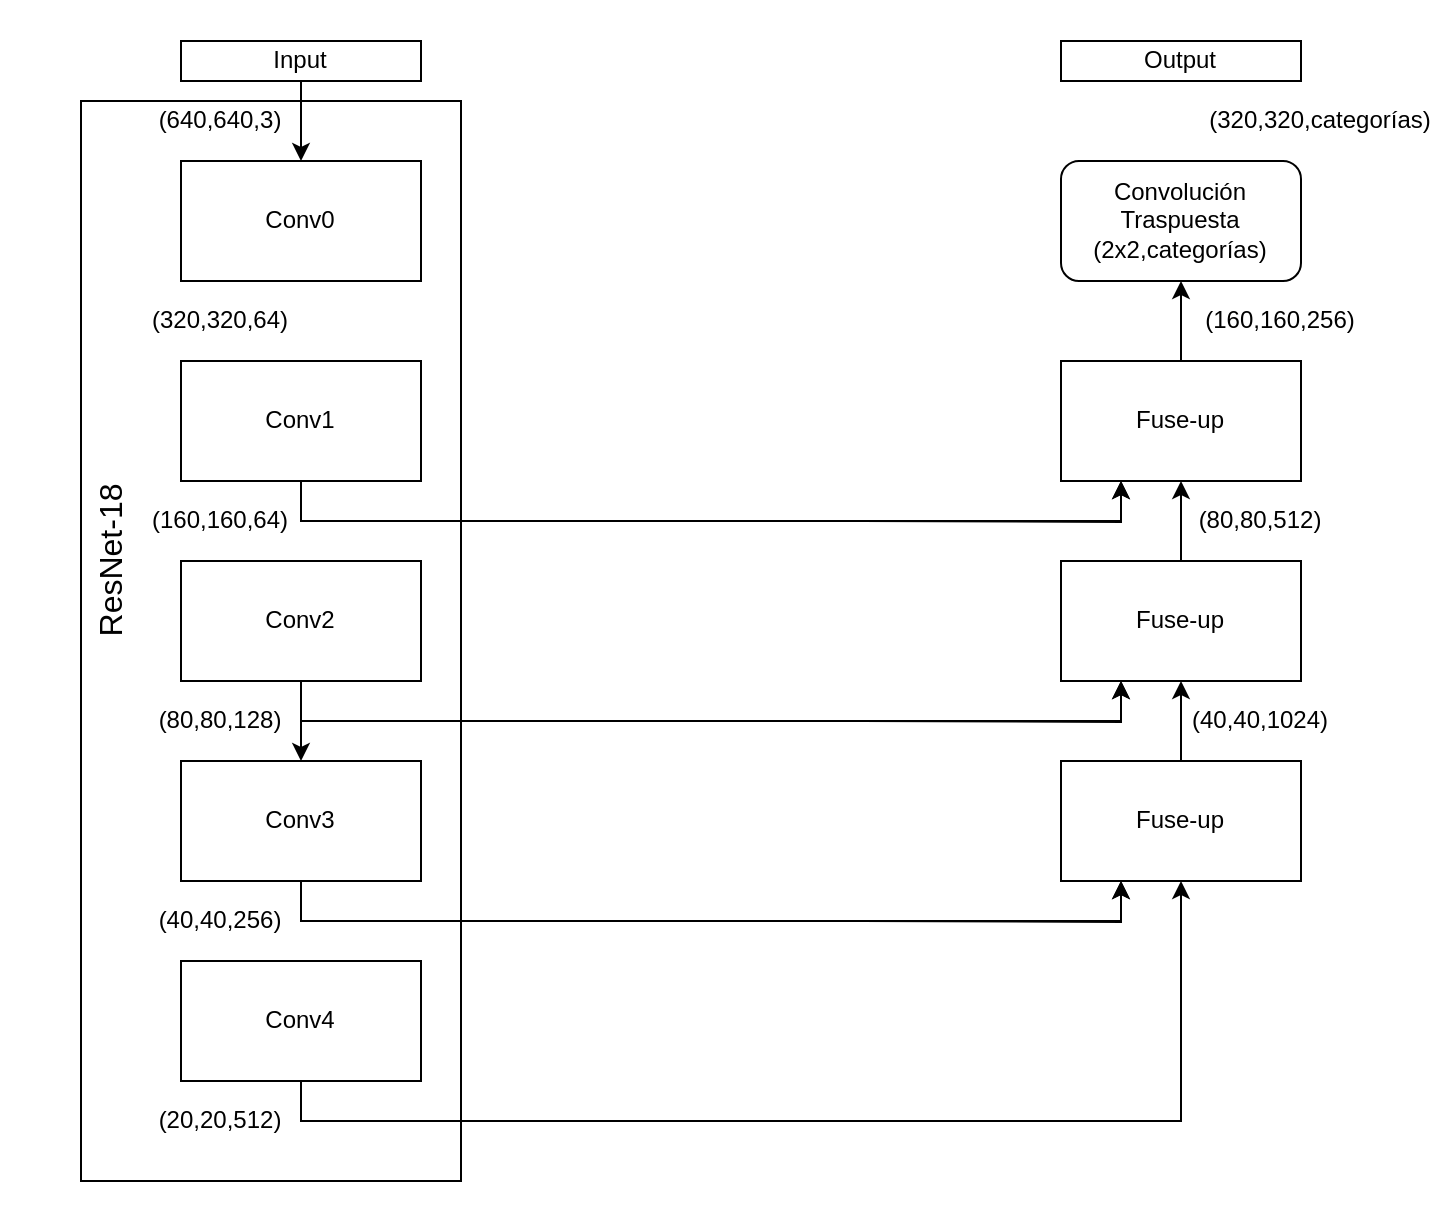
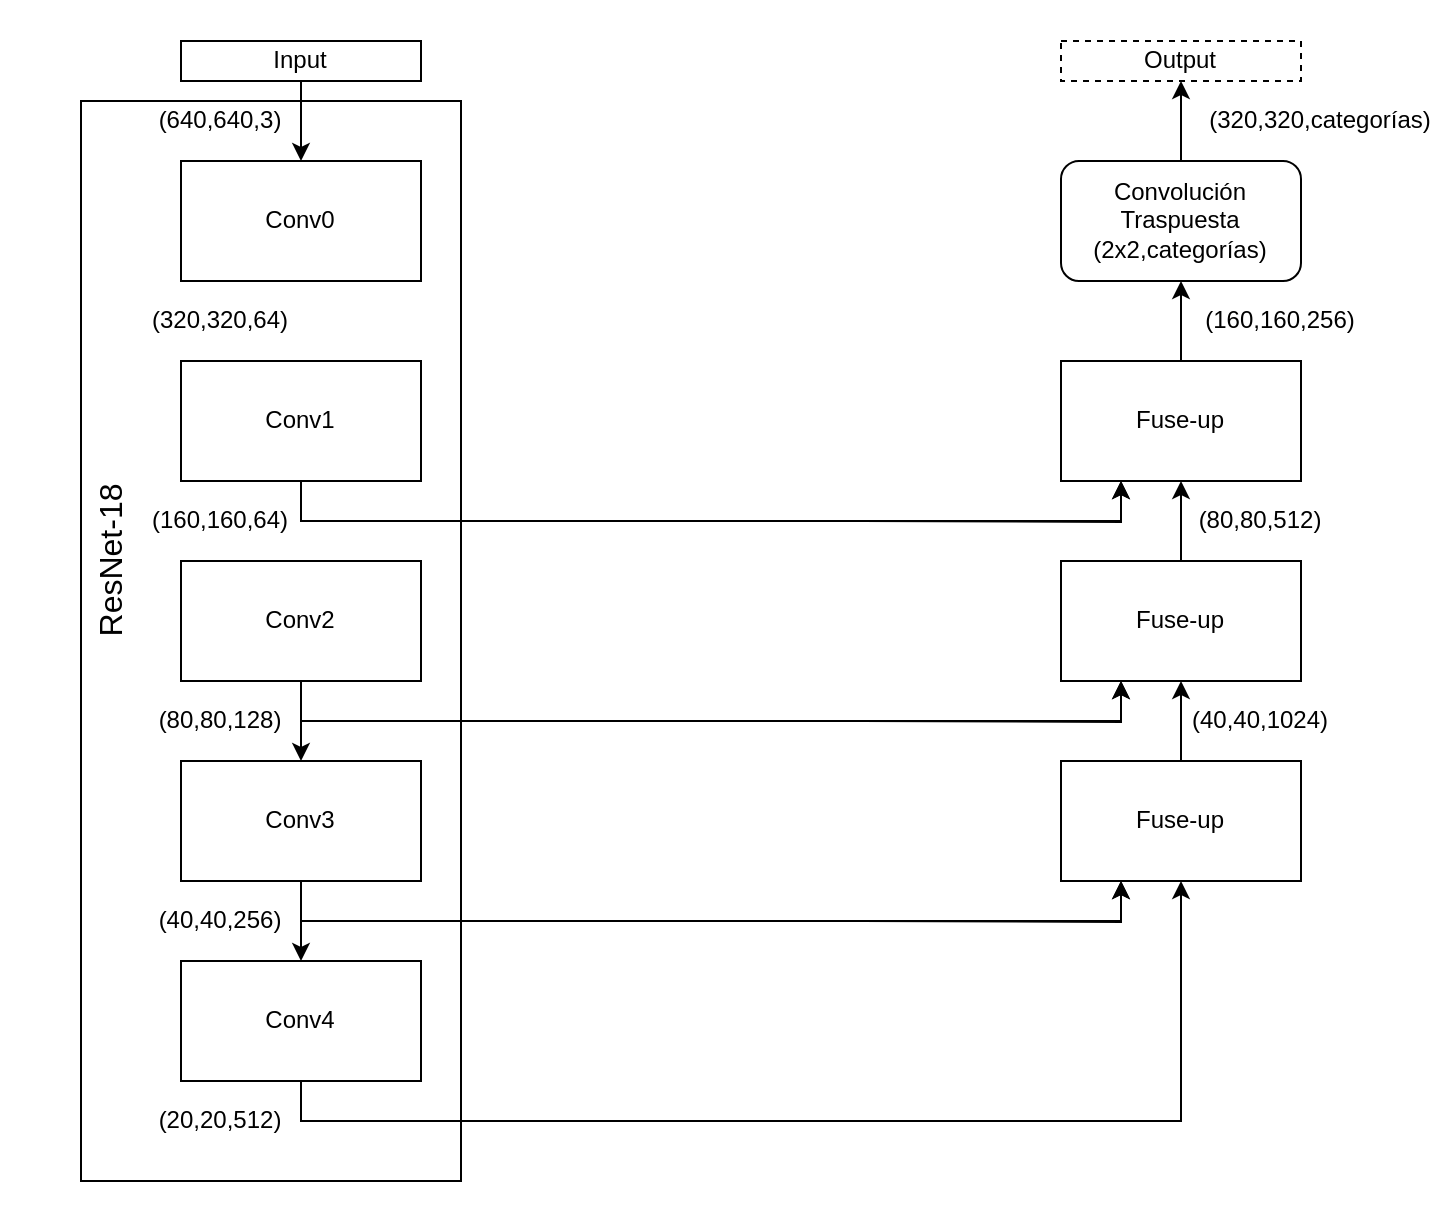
(1181, 61) -> (1181, 61)
none -> (1181, 128)
none -> (301, 936)
